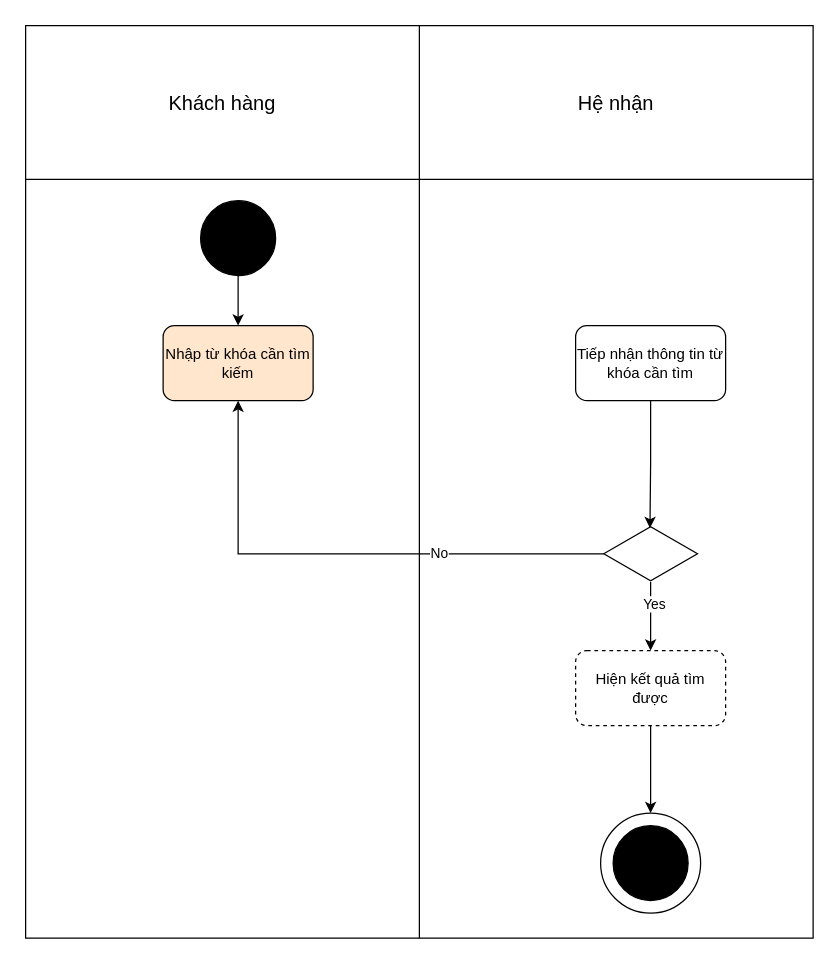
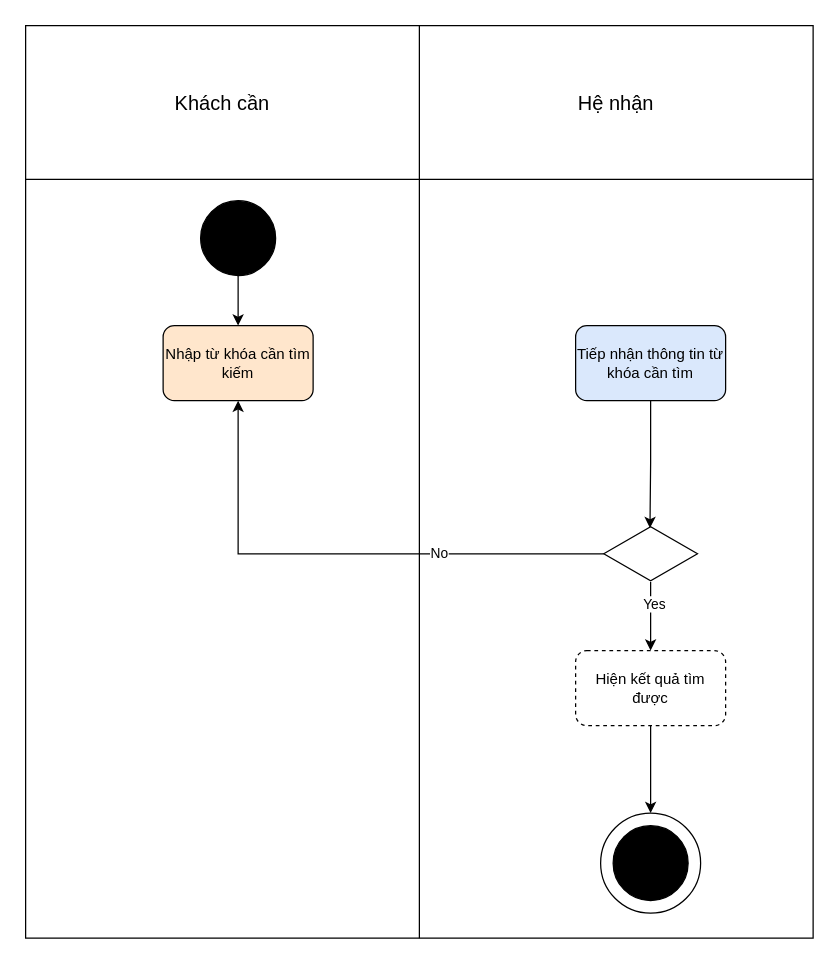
(223, 103) -> (223, 103)
(651, 363) -> (651, 363)
